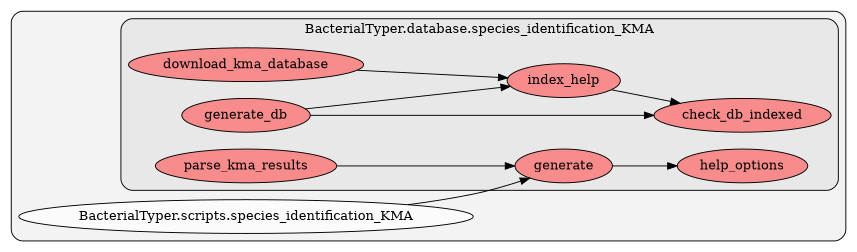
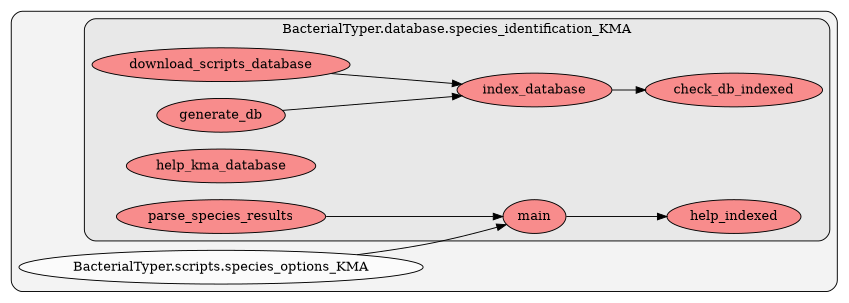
(246, 65) -> (221, 65)
(564, 81) -> (534, 90)
(477, 115) -> none
none -> (221, 166)
(246, 166) -> (221, 217)
(564, 166) -> (534, 217)
(742, 166) -> (734, 217)
(246, 217) -> (221, 267)
